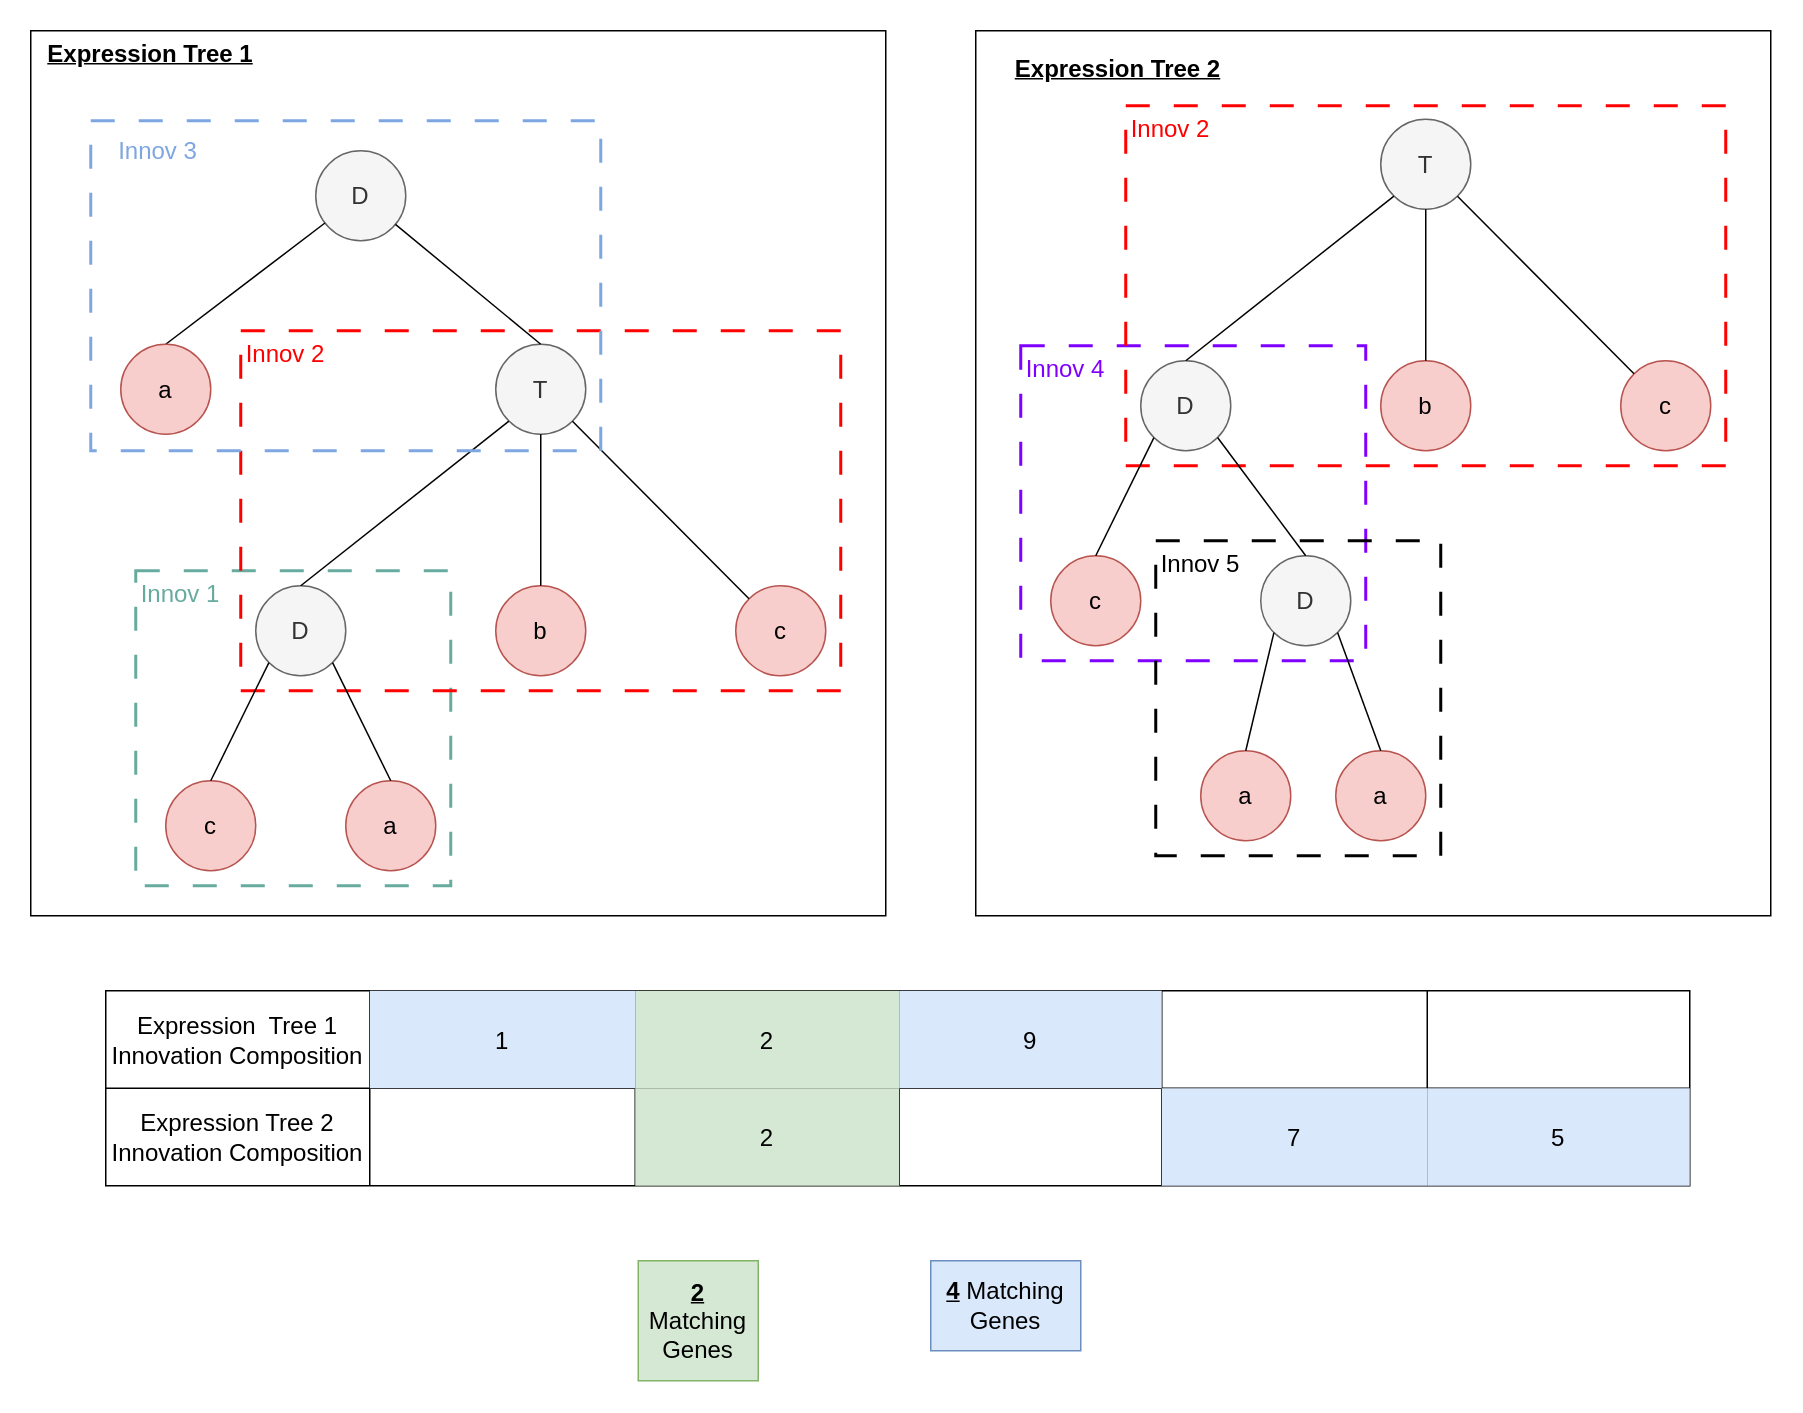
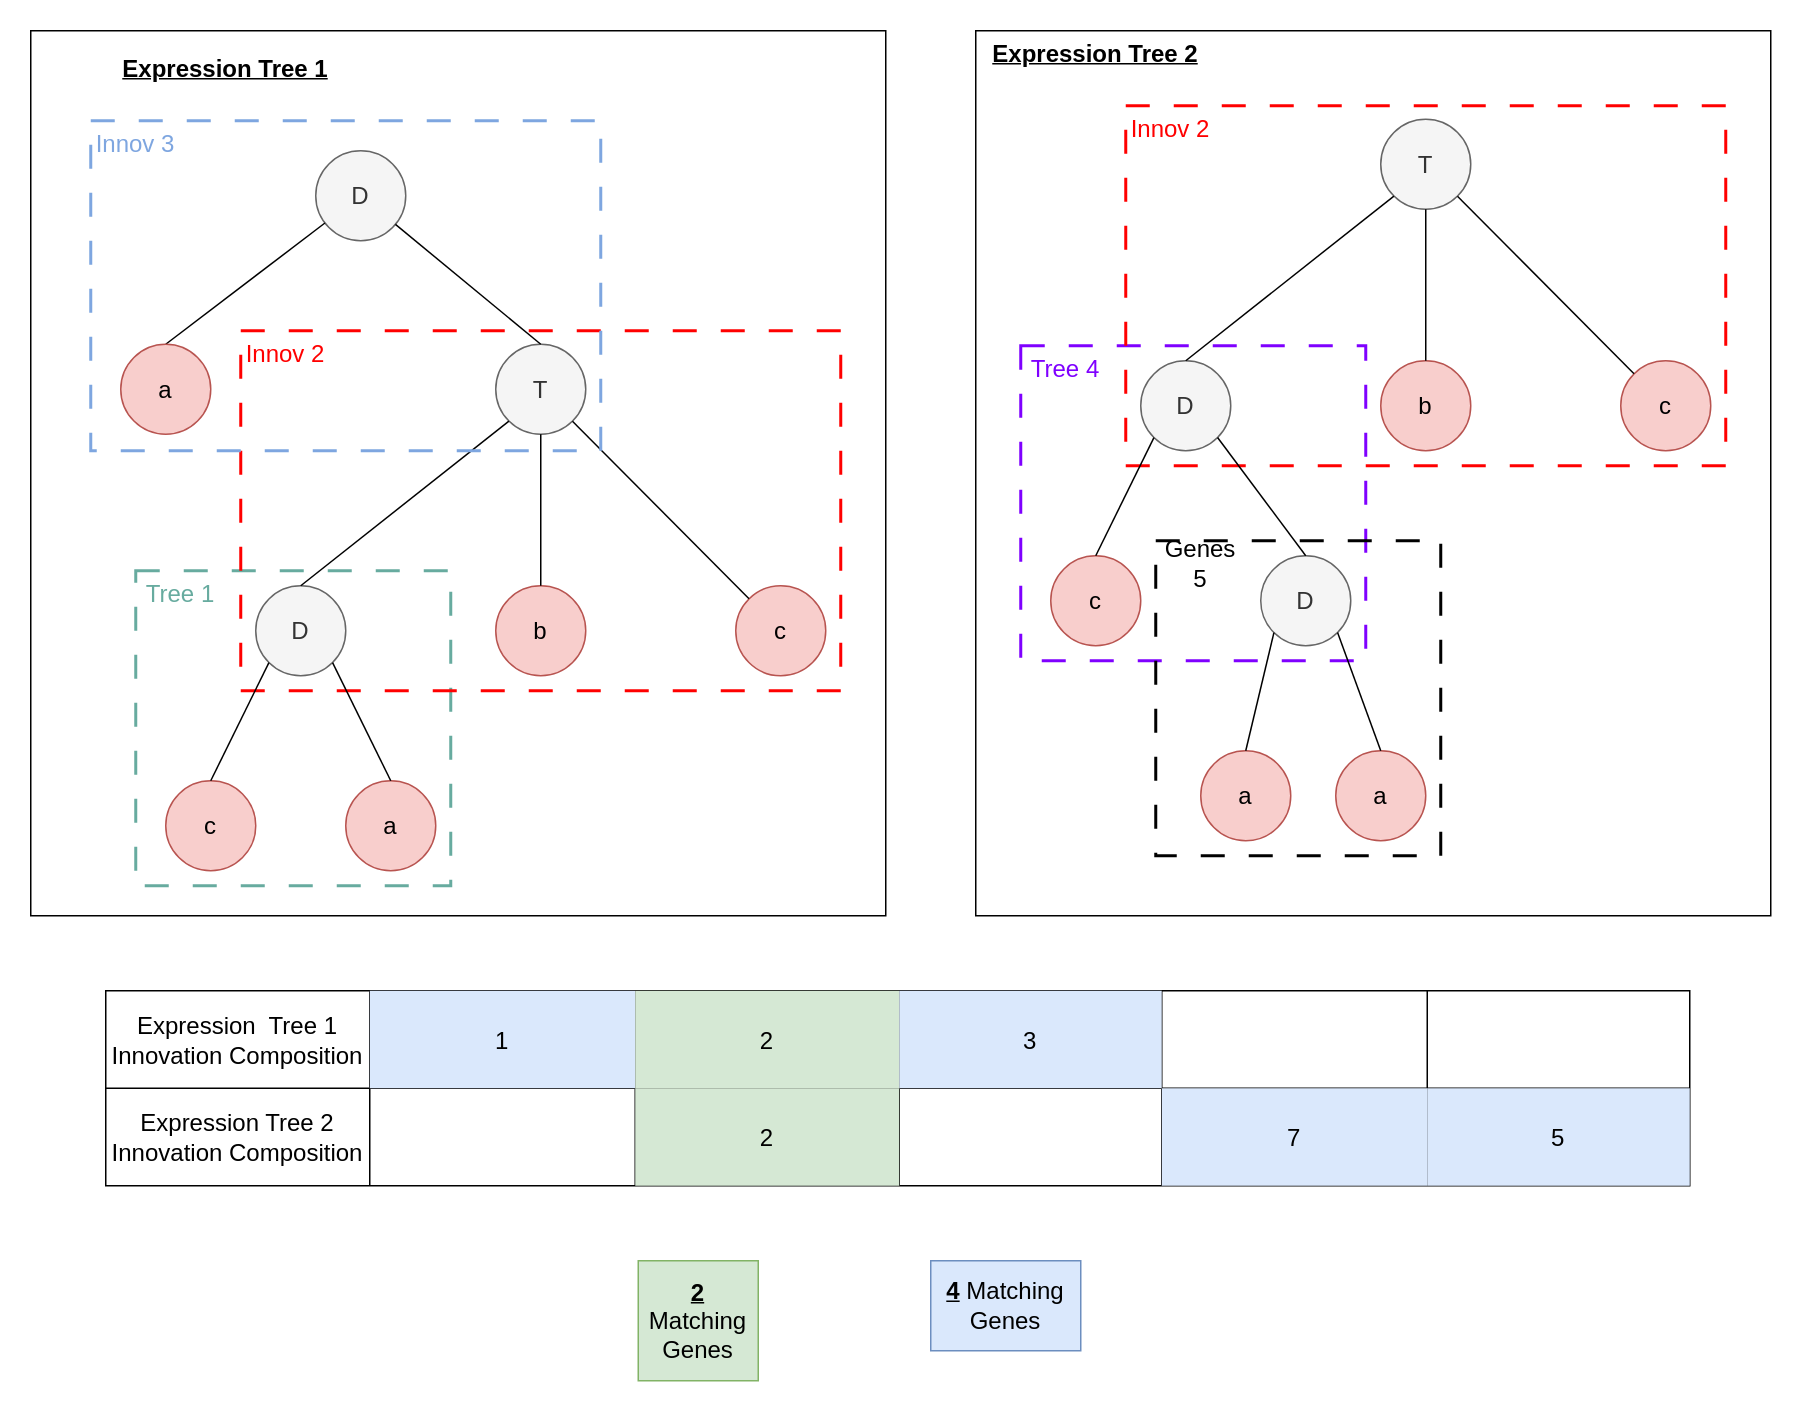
(151, 53) -> (226, 68)
(1118, 68) -> (1096, 53)
(158, 151) -> (136, 143)
(1066, 368) -> (1066, 368)
(1201, 563) -> (1201, 563)
(181, 593) -> (181, 593)
(1031, 1040) -> (1031, 1040)
